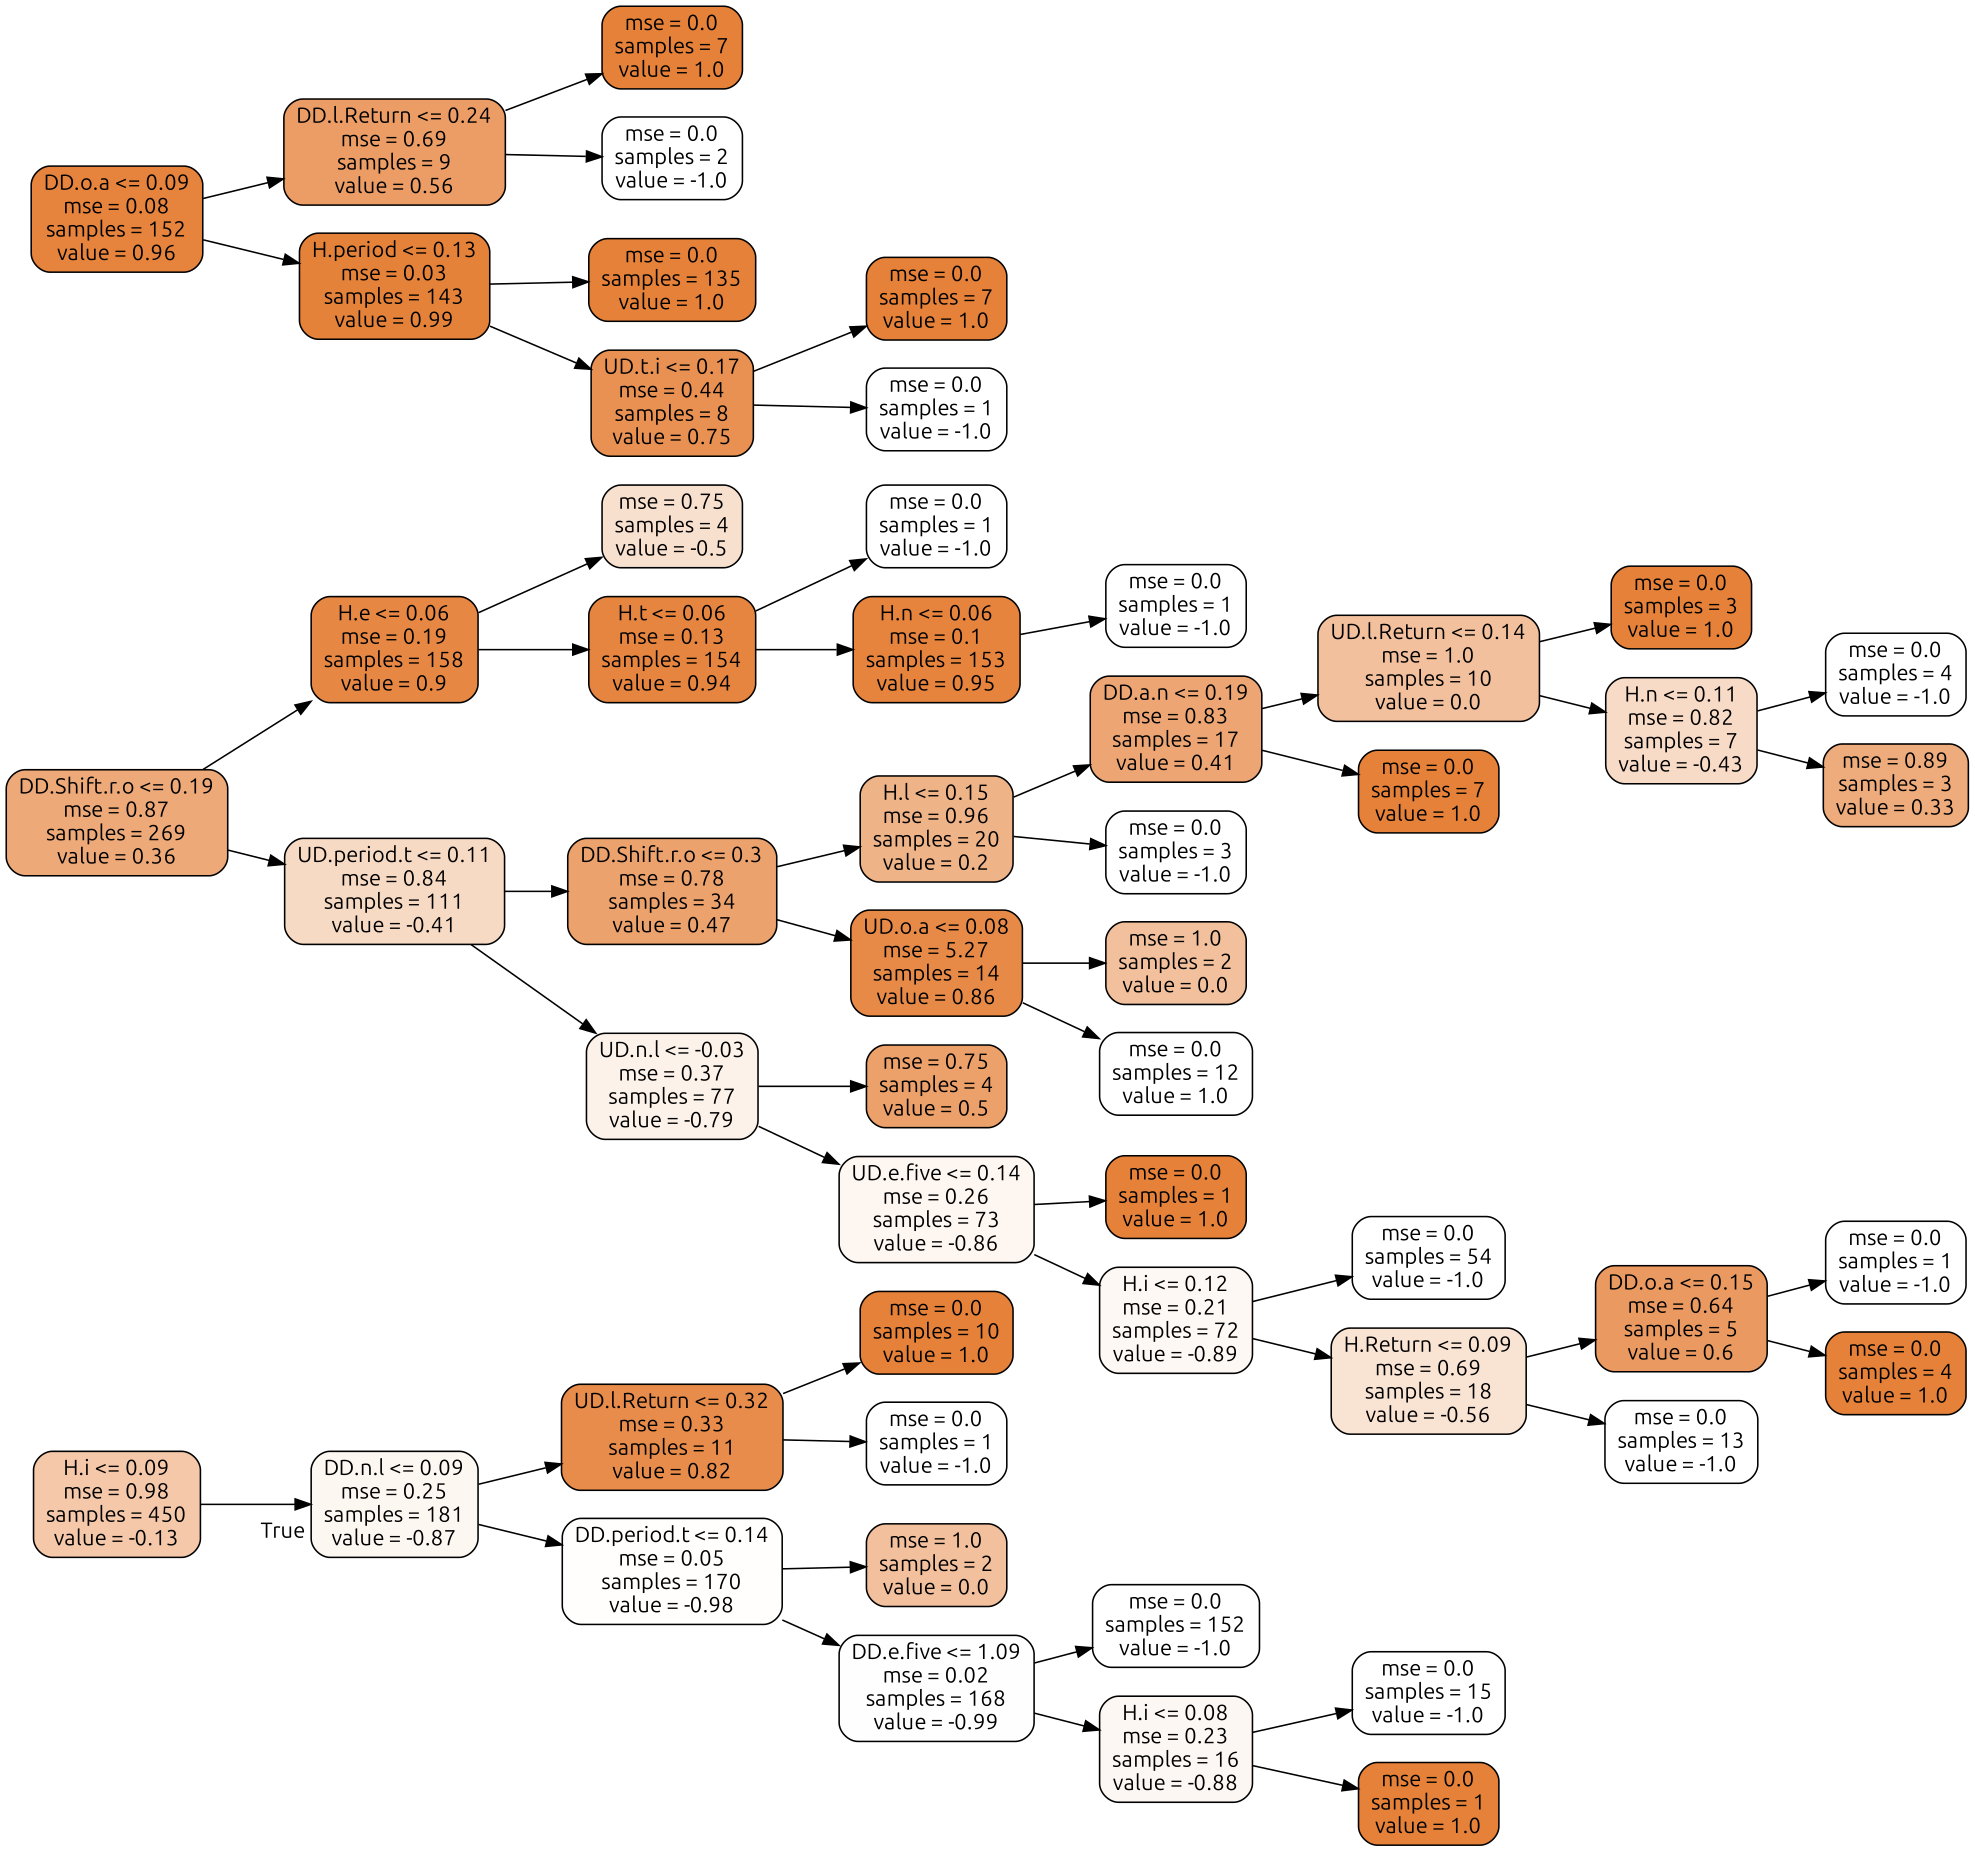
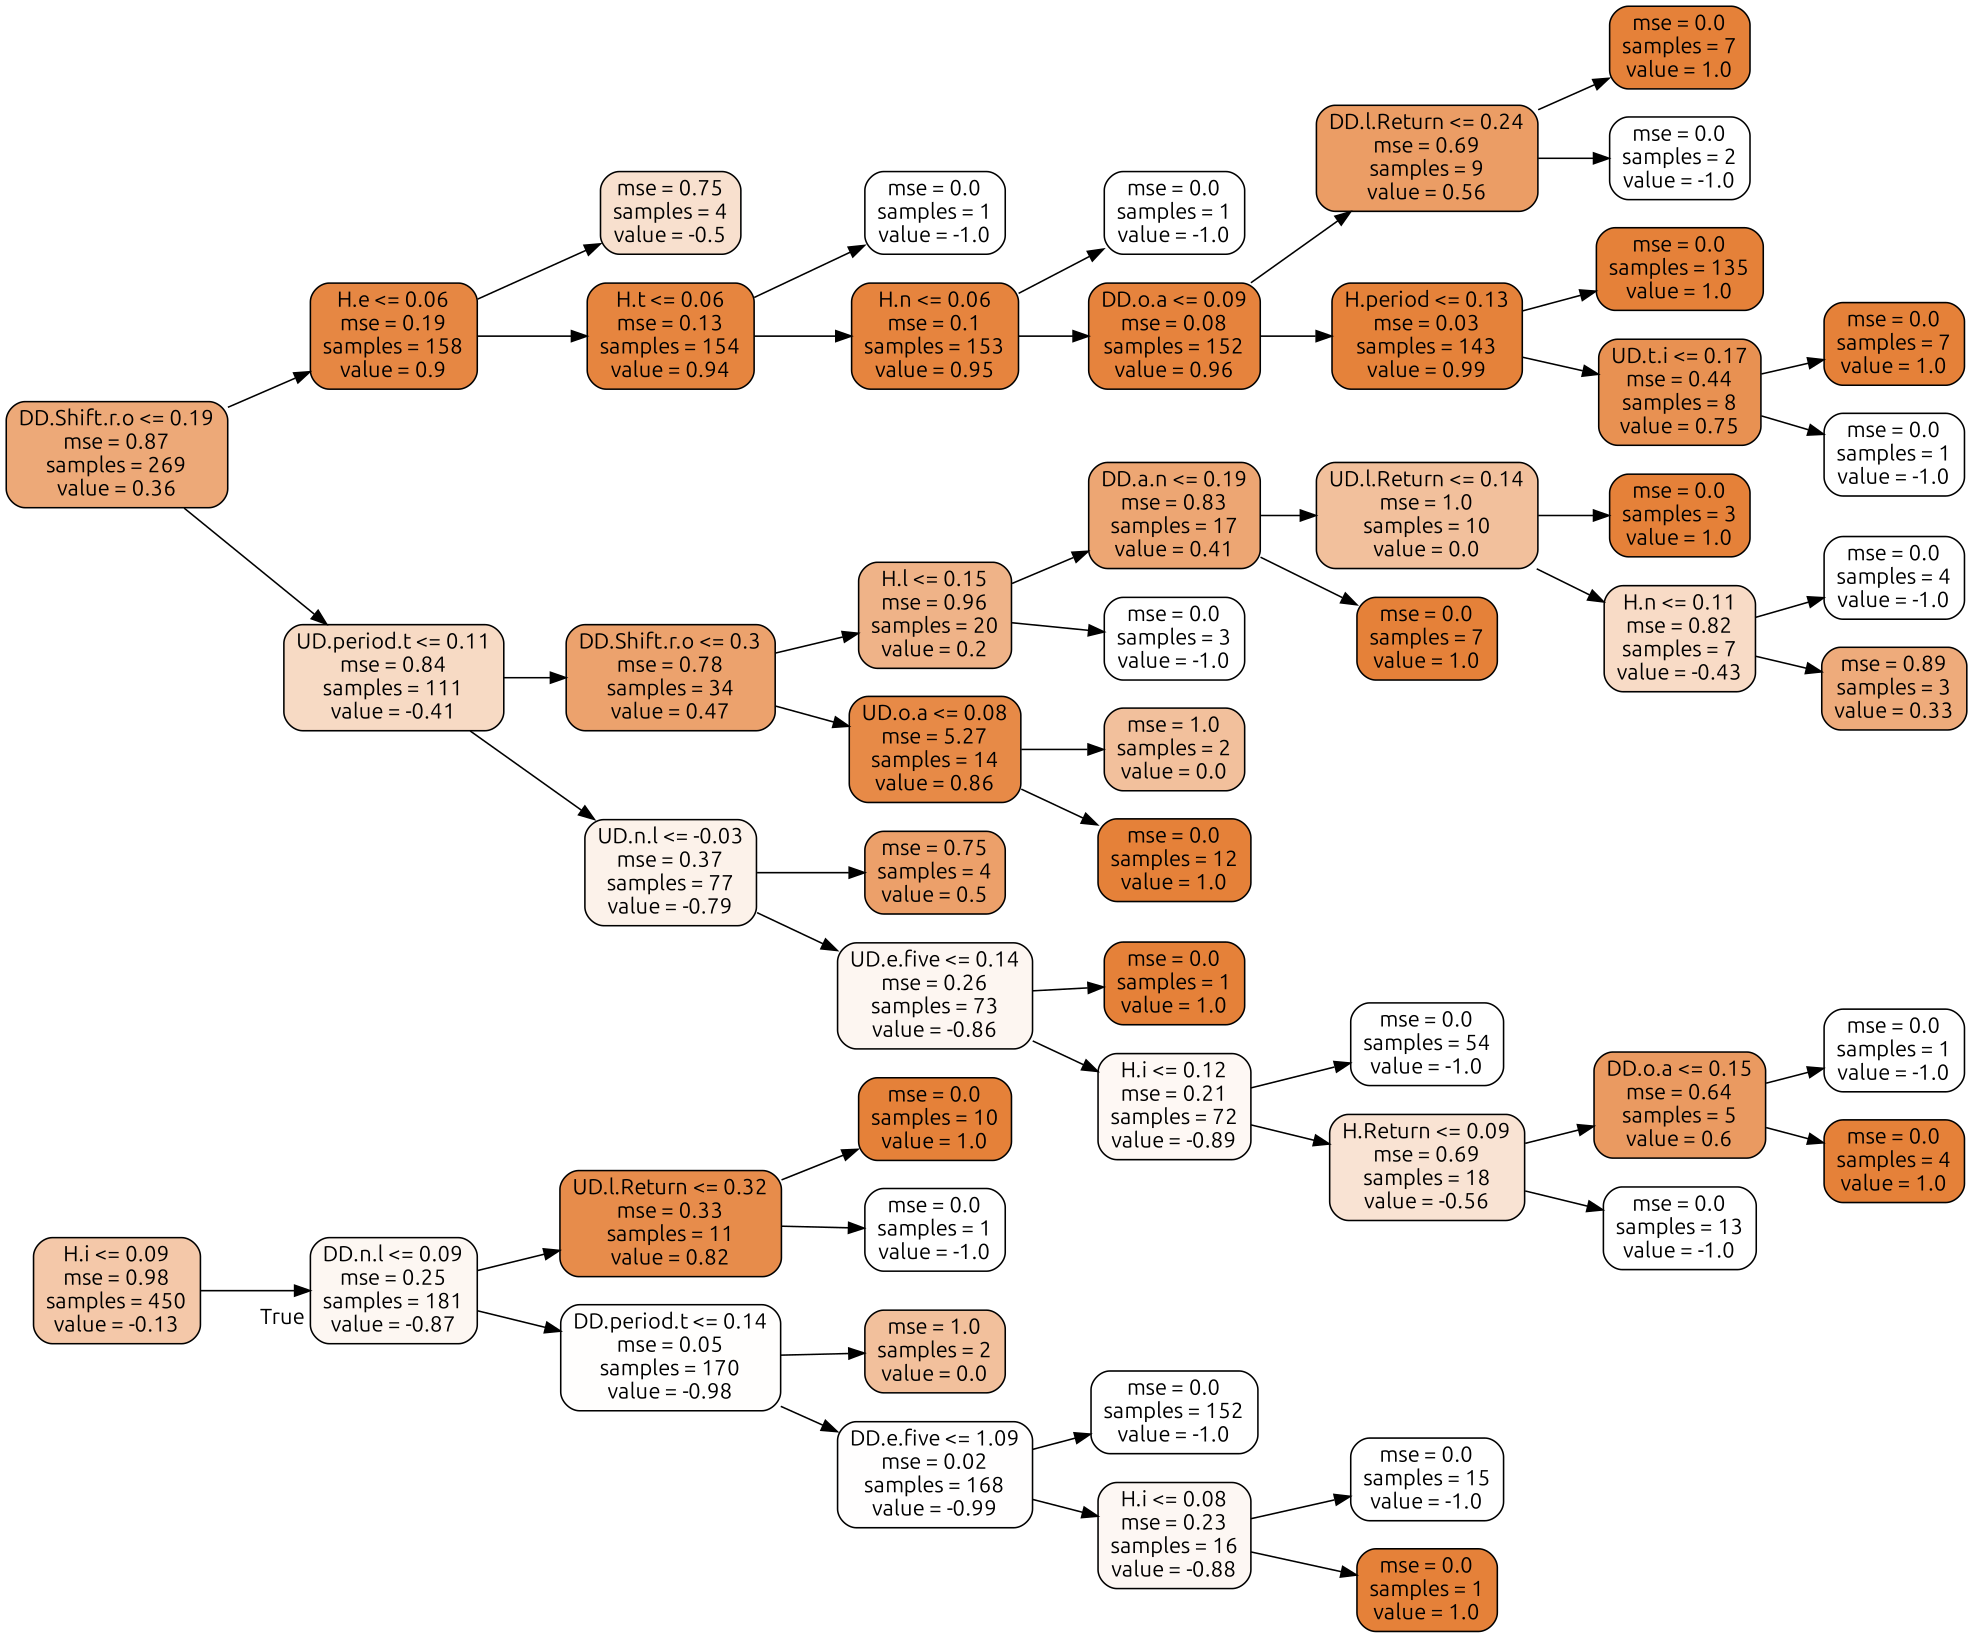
none -> (1046, 336)
(1176, 1074) -> (1174, 860)
